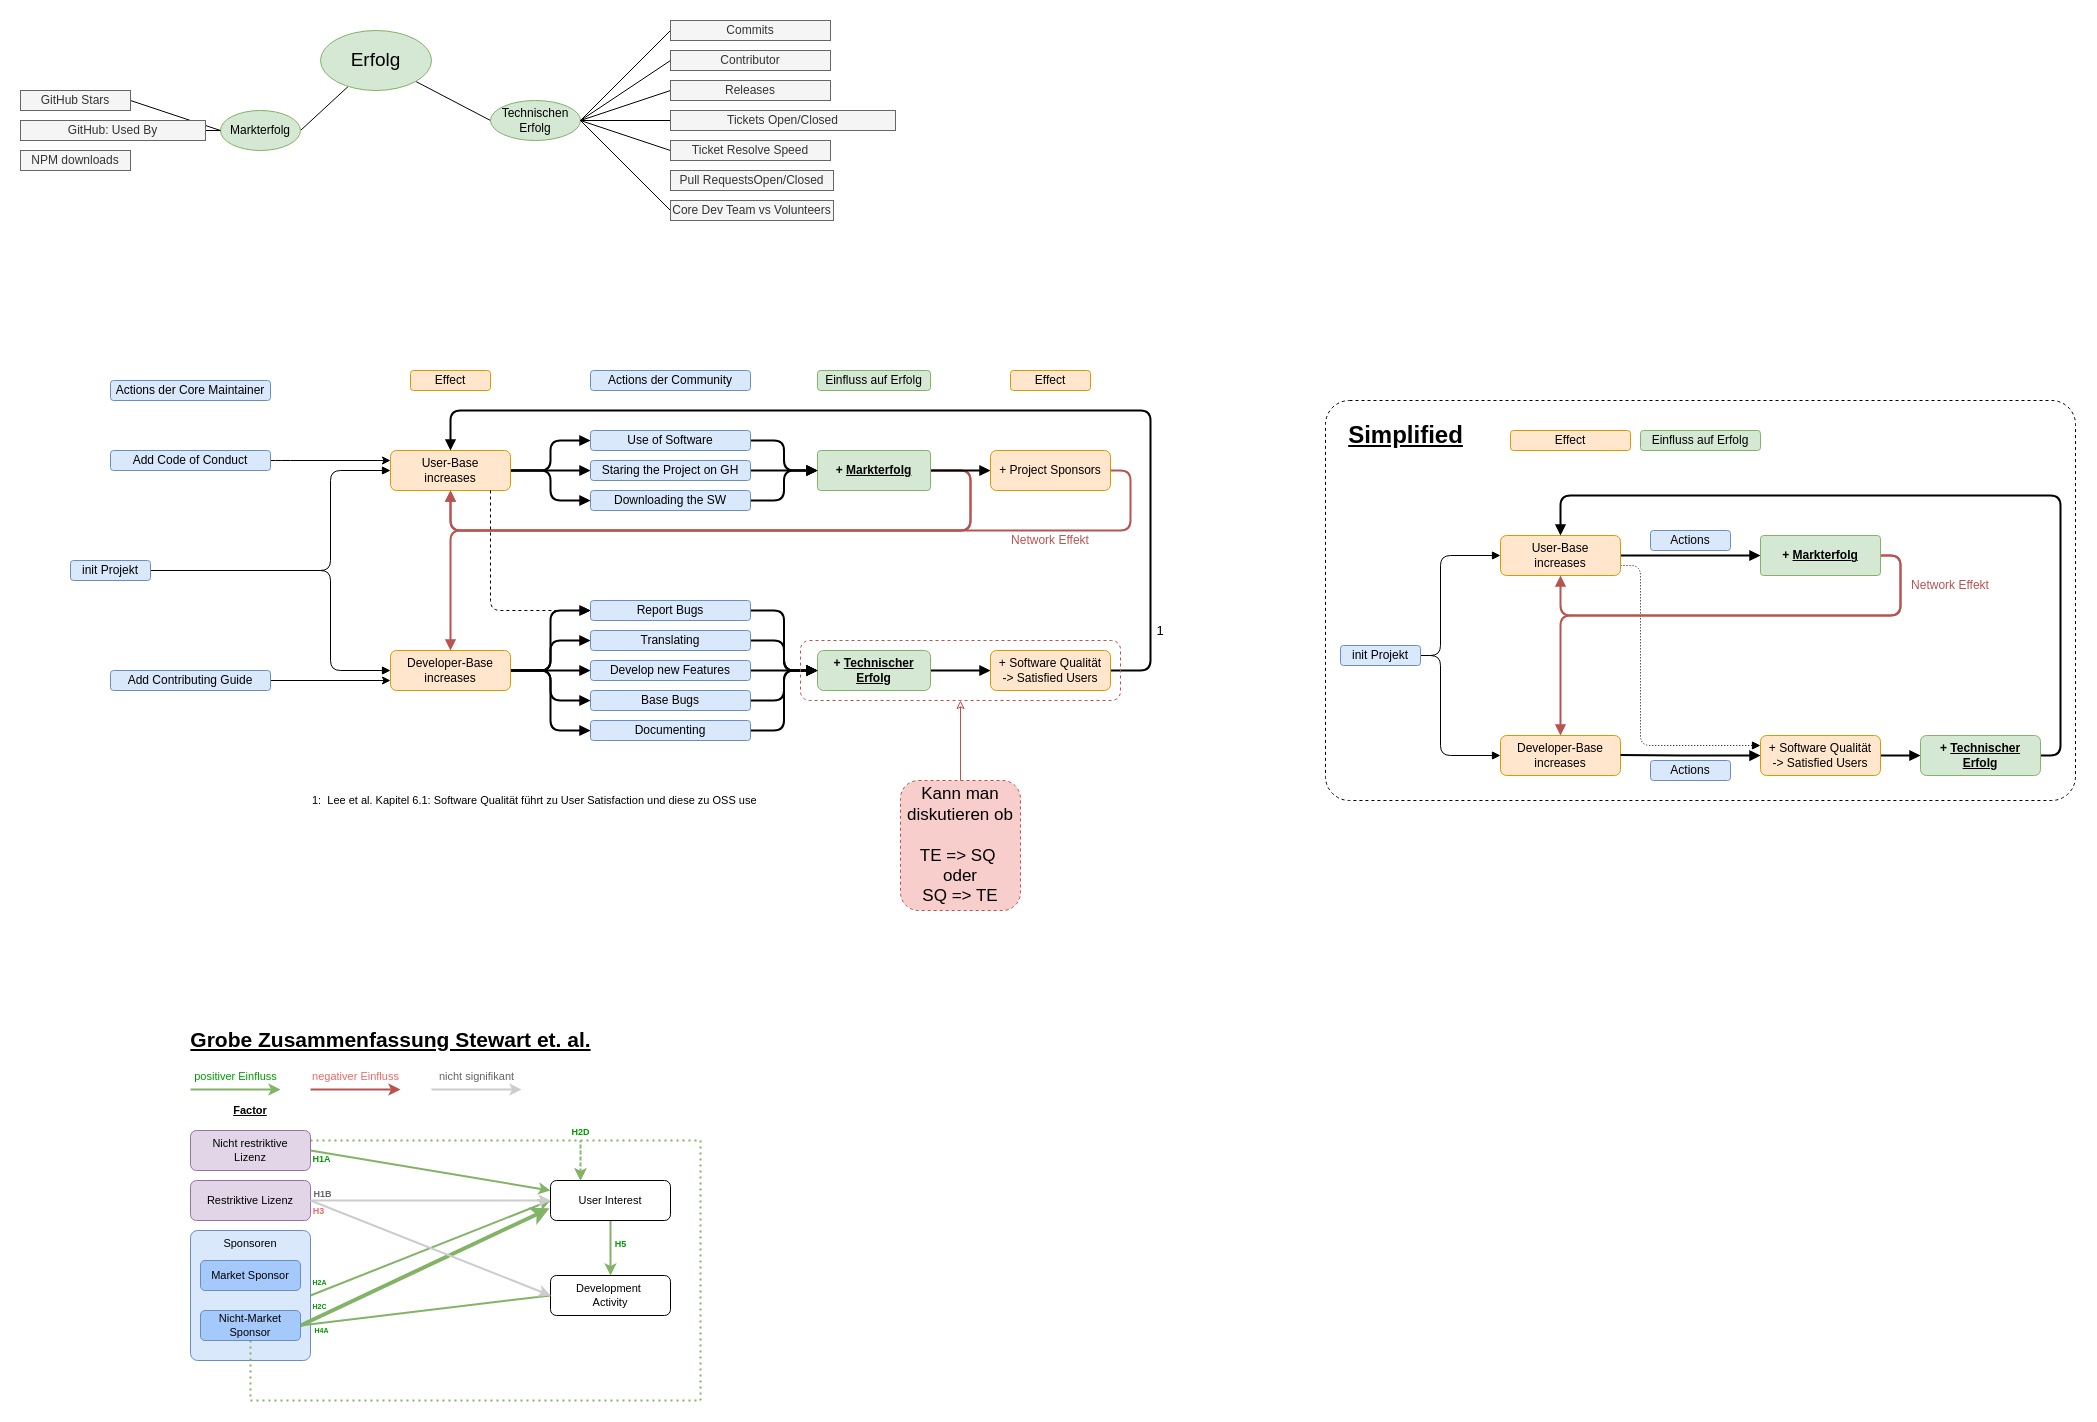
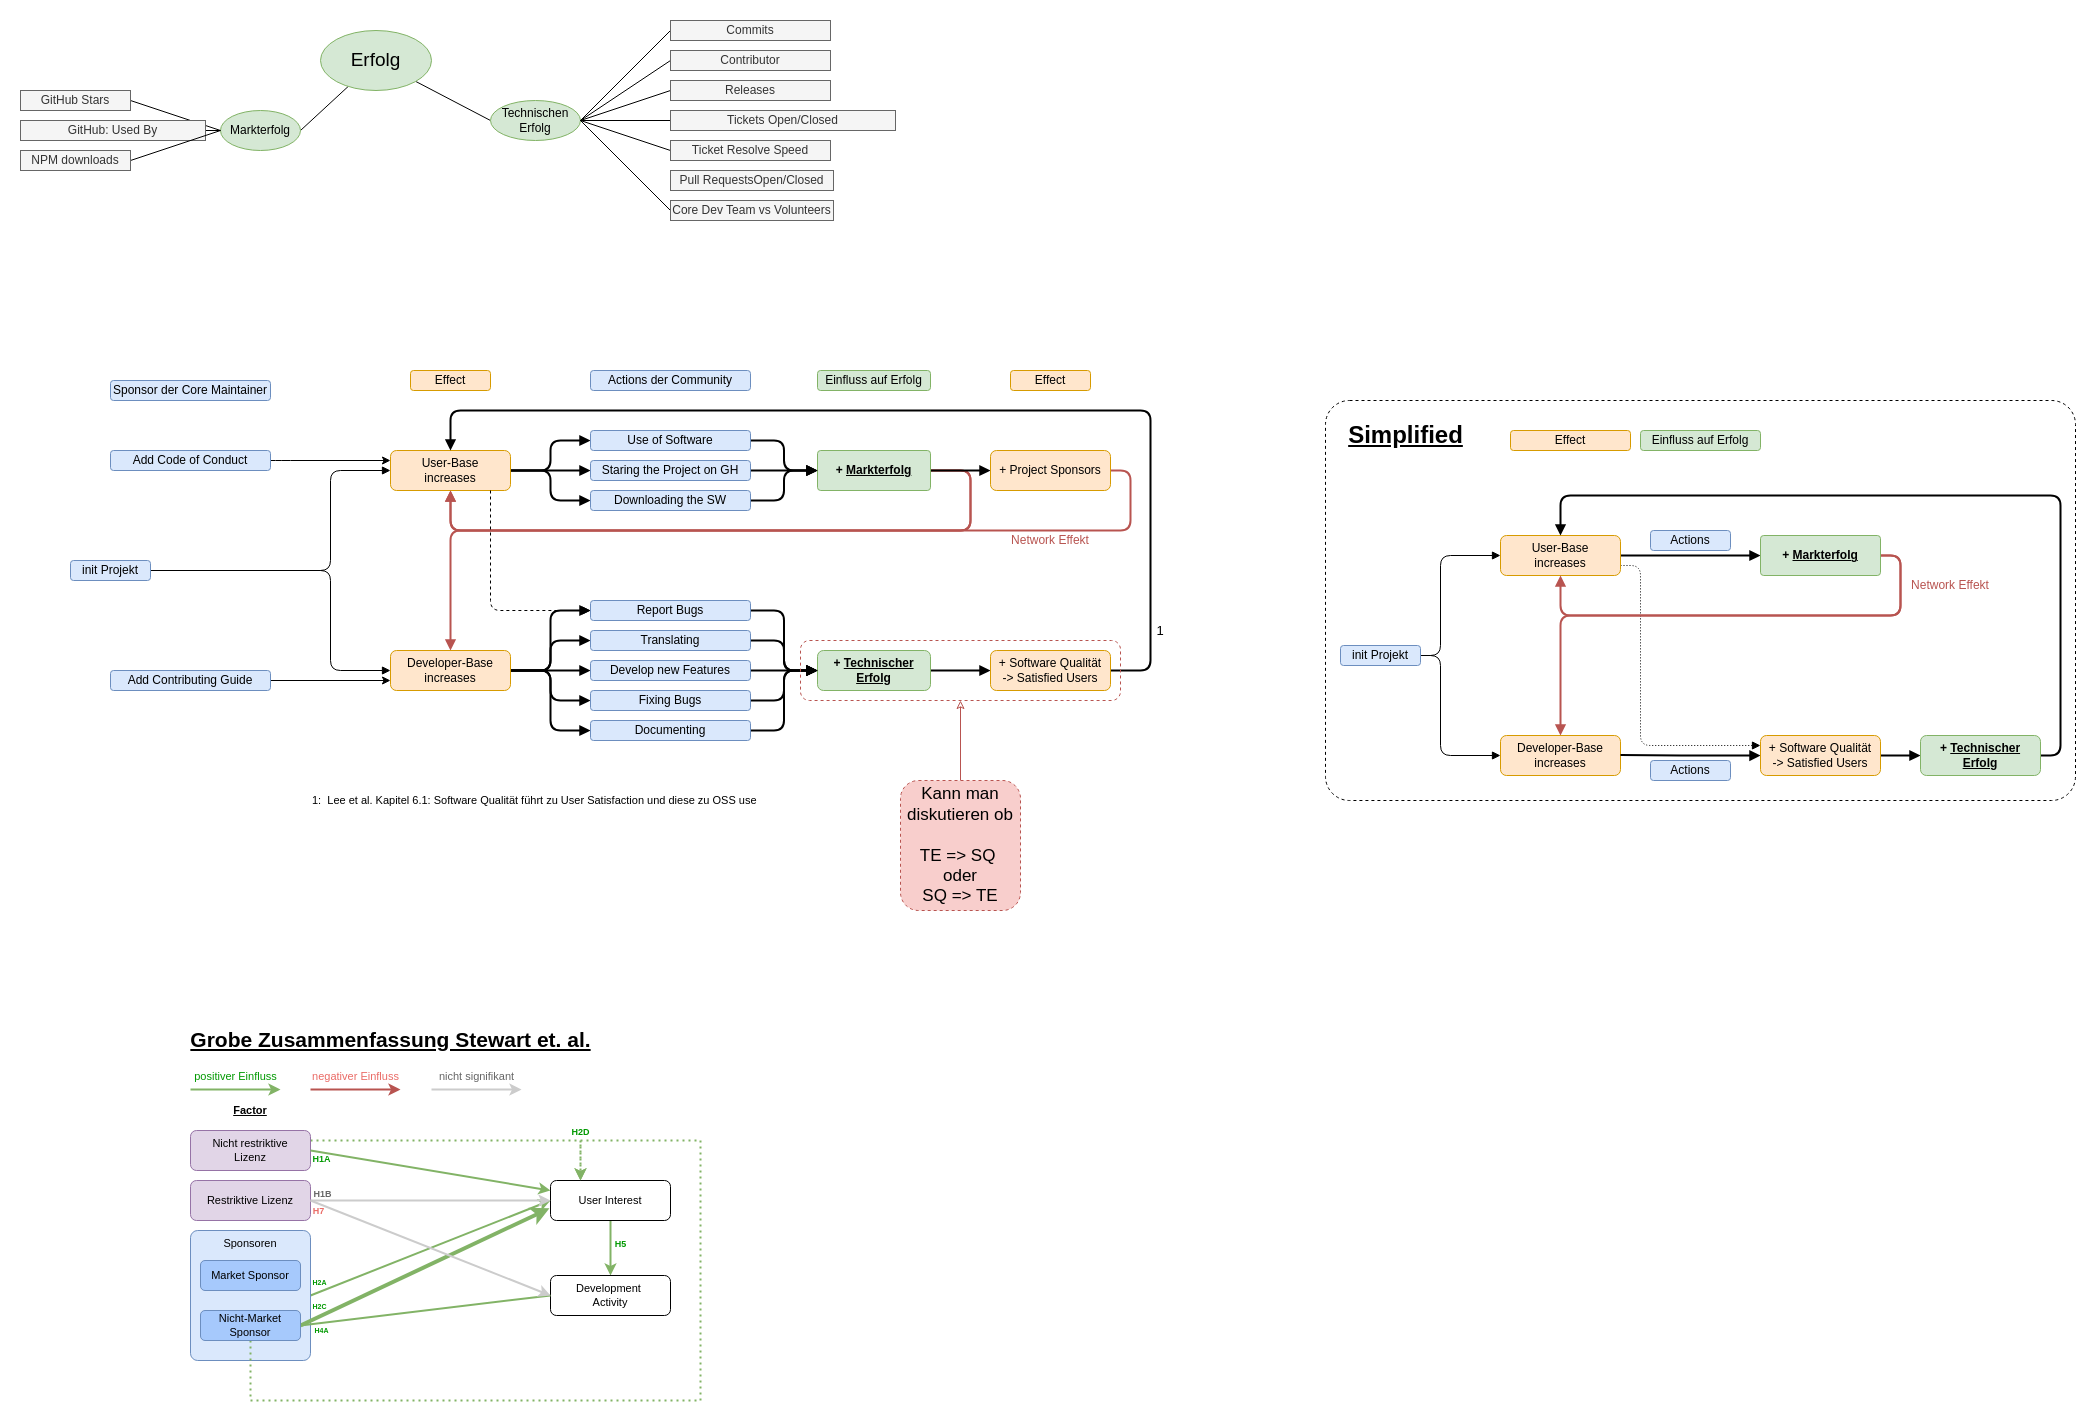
none -> (174, 146)
(191, 391) -> (191, 391)
(671, 701) -> (671, 701)
(319, 1212) -> (319, 1212)
